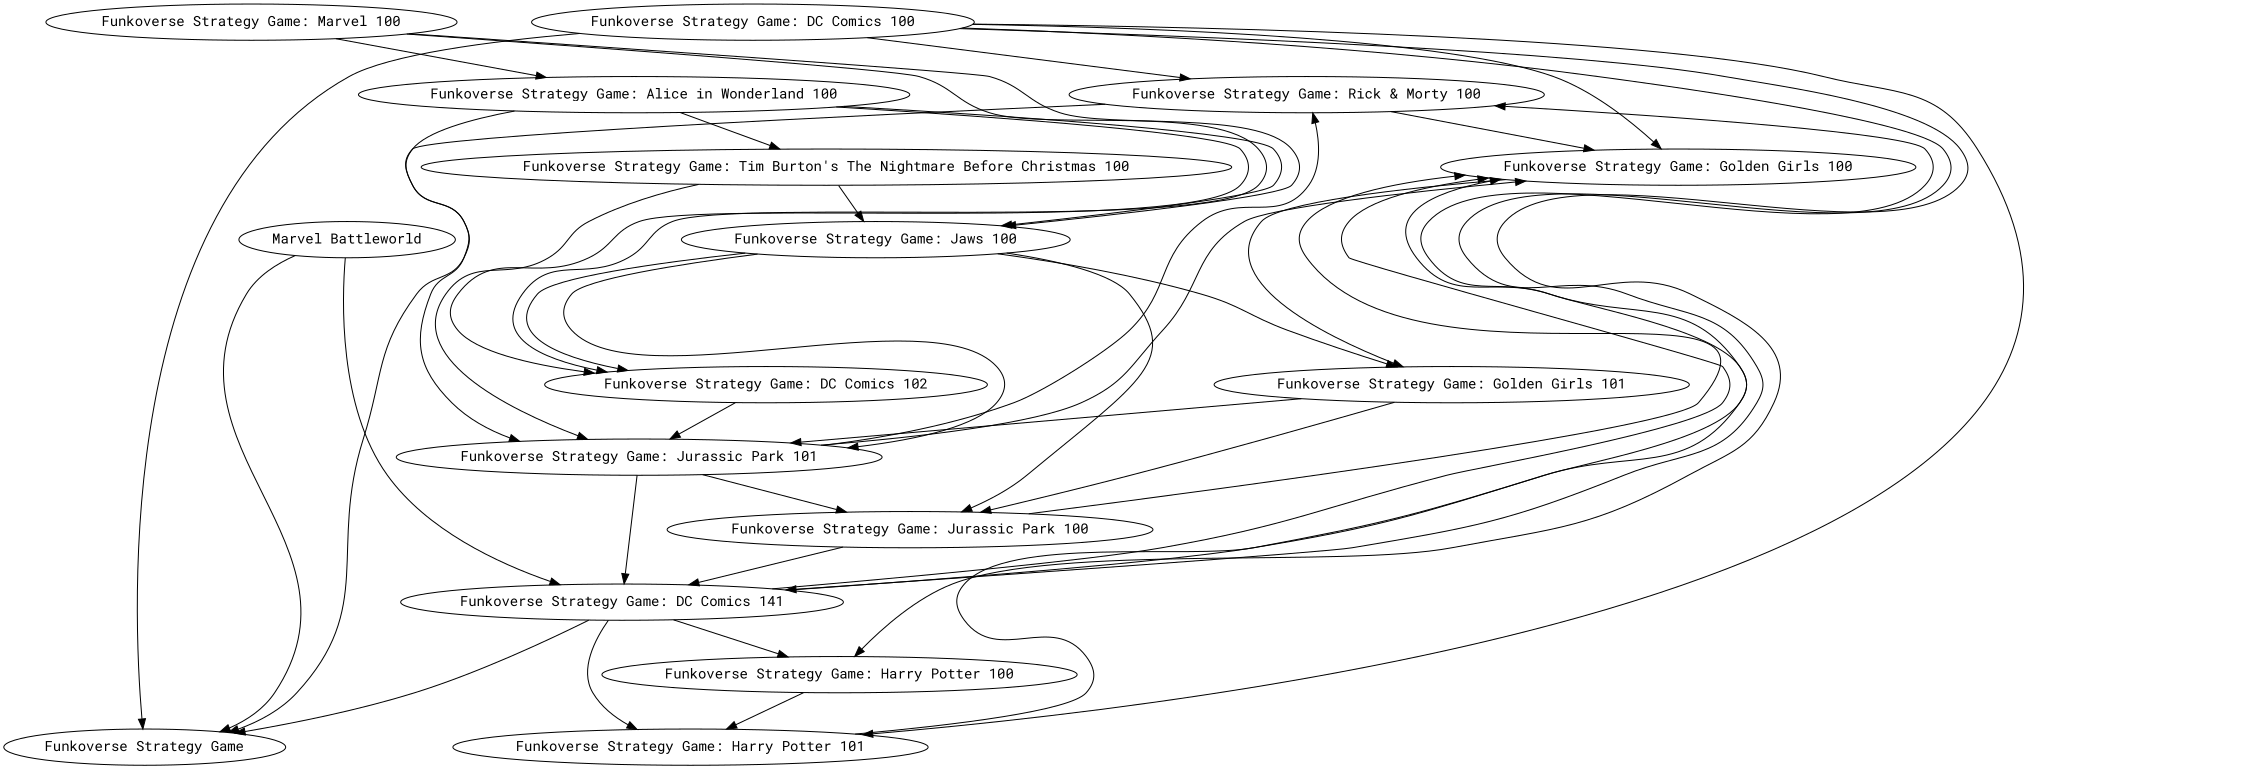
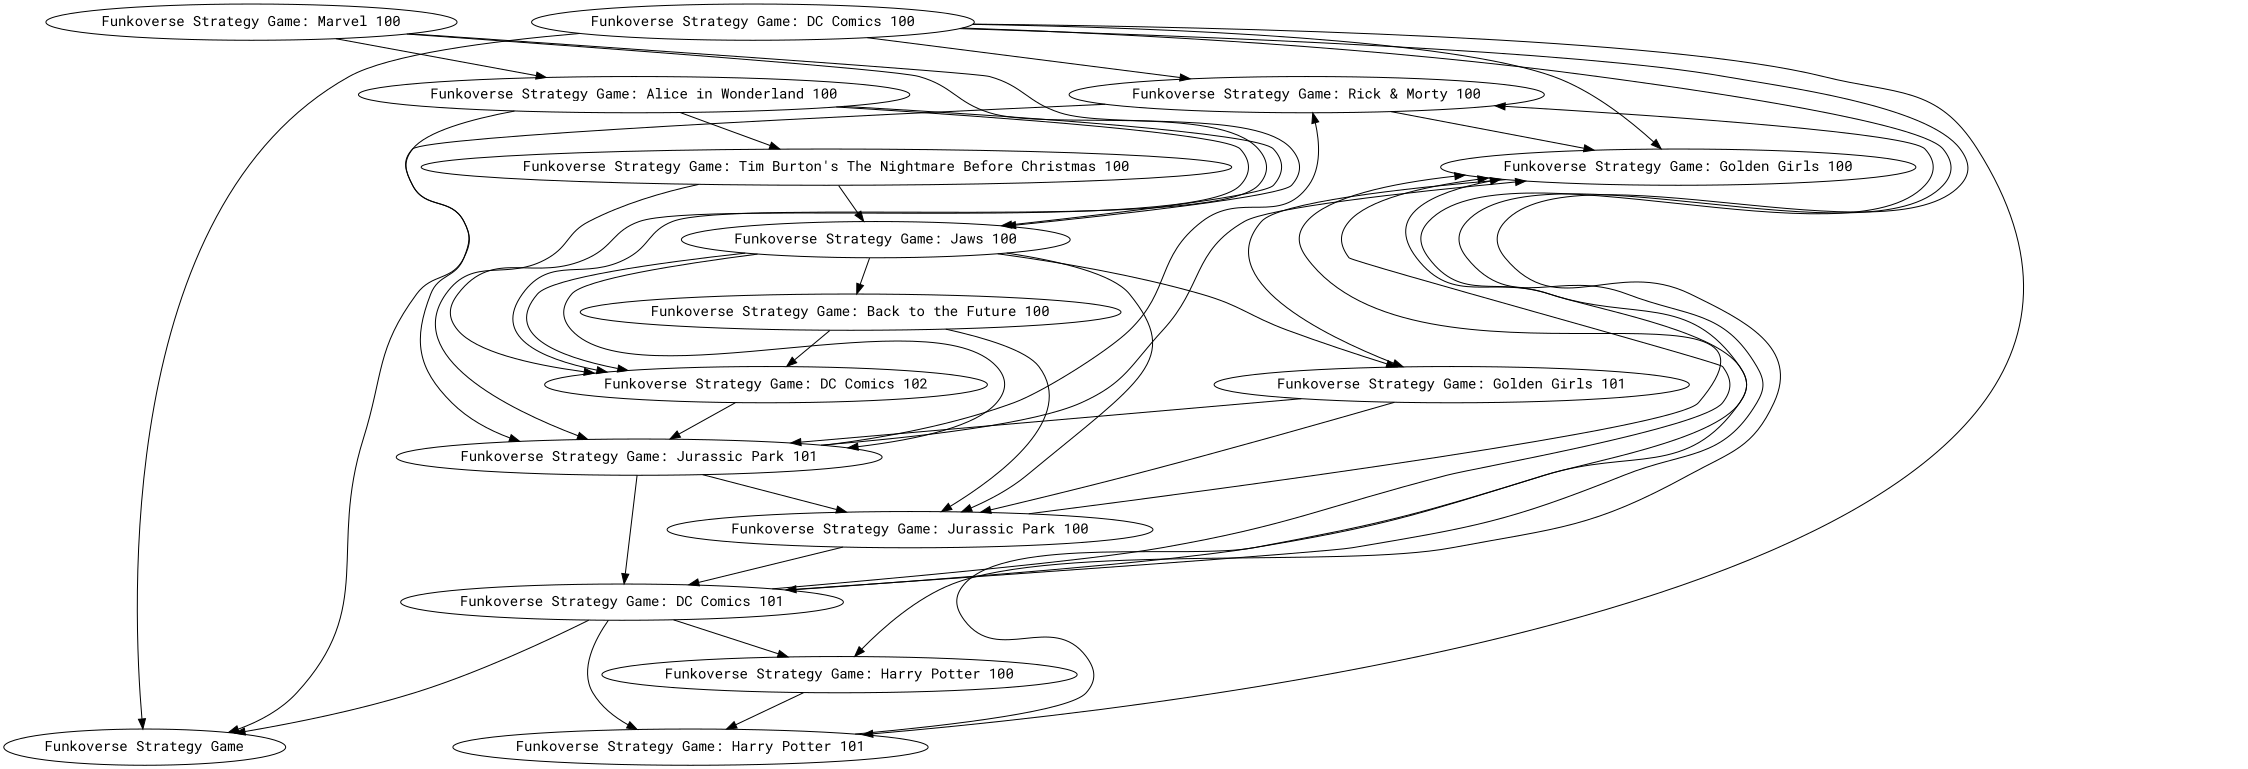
(347, 240) -> none
none -> (851, 312)
(622, 602) -> (622, 602)
